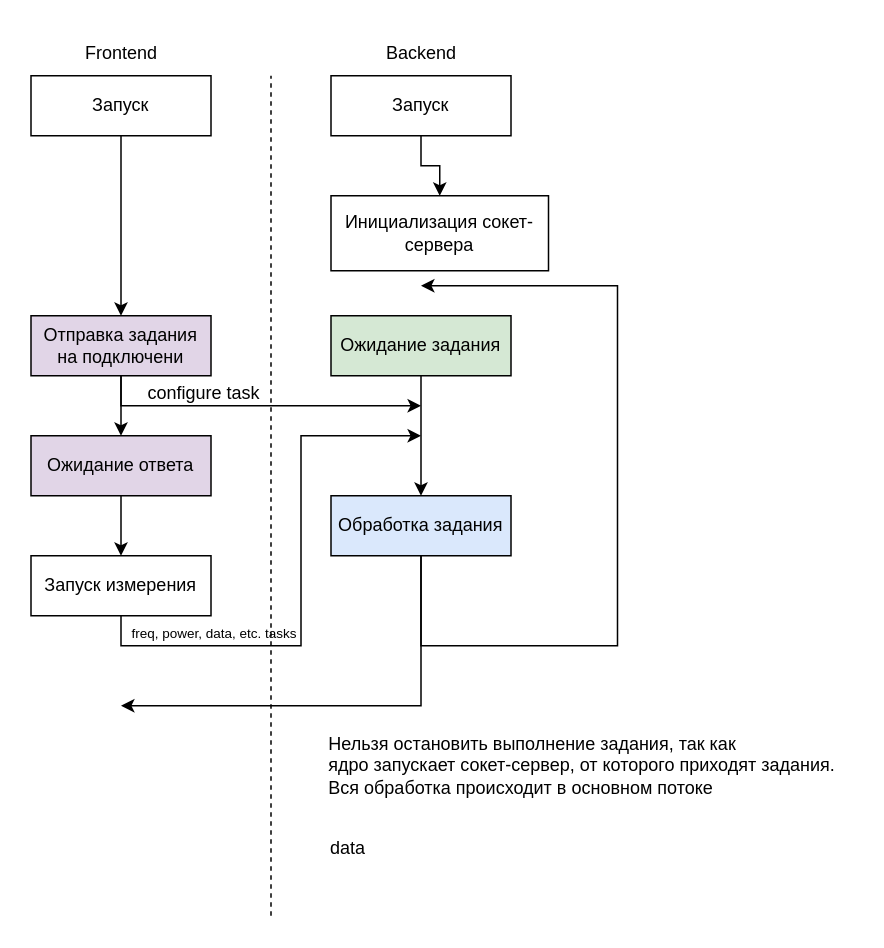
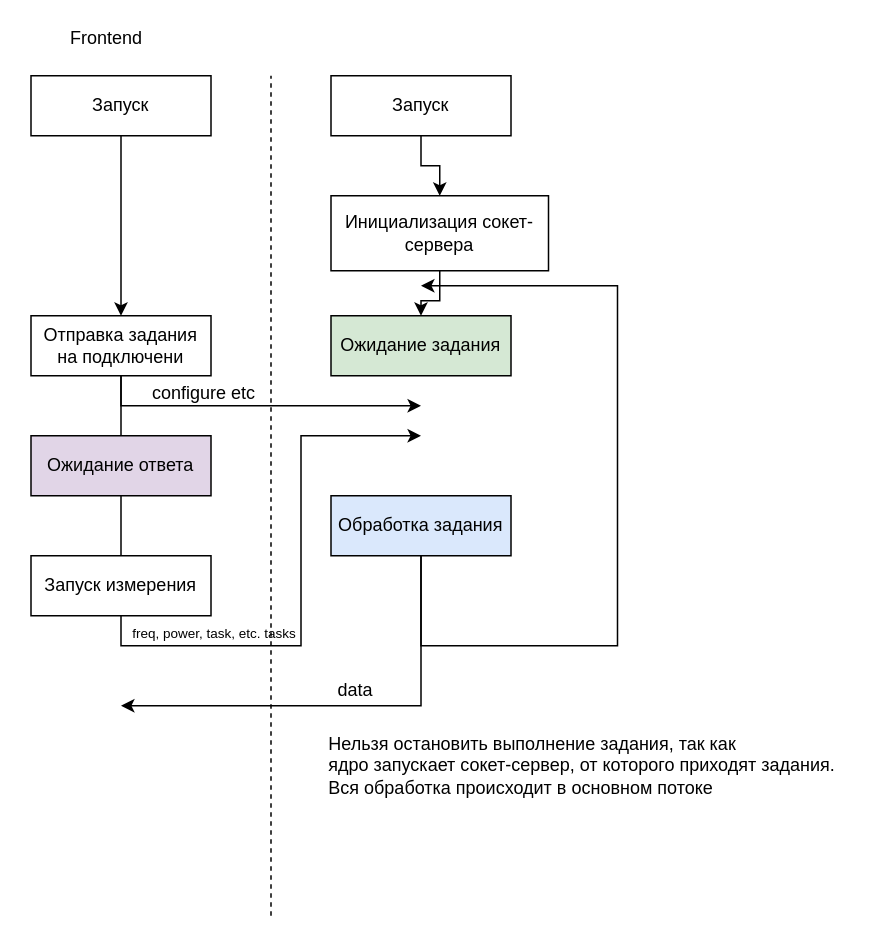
(121, 53) -> (106, 38)
(421, 53) -> none
none -> (440, 297)
(121, 346) -> (121, 346)
(204, 394) -> (204, 394)
(121, 424) -> (121, 428)
(421, 431) -> none
(121, 544) -> (121, 548)
(215, 632) -> (215, 632)
(347, 848) -> (355, 691)
